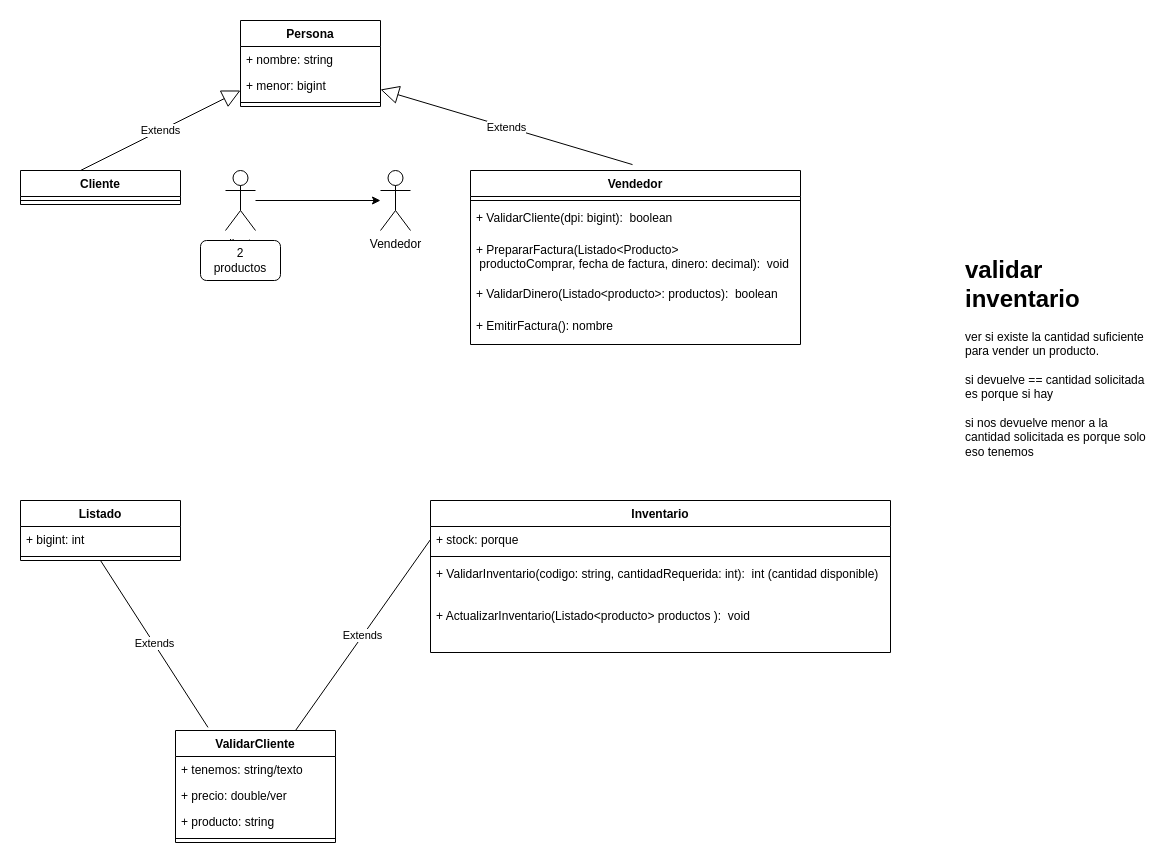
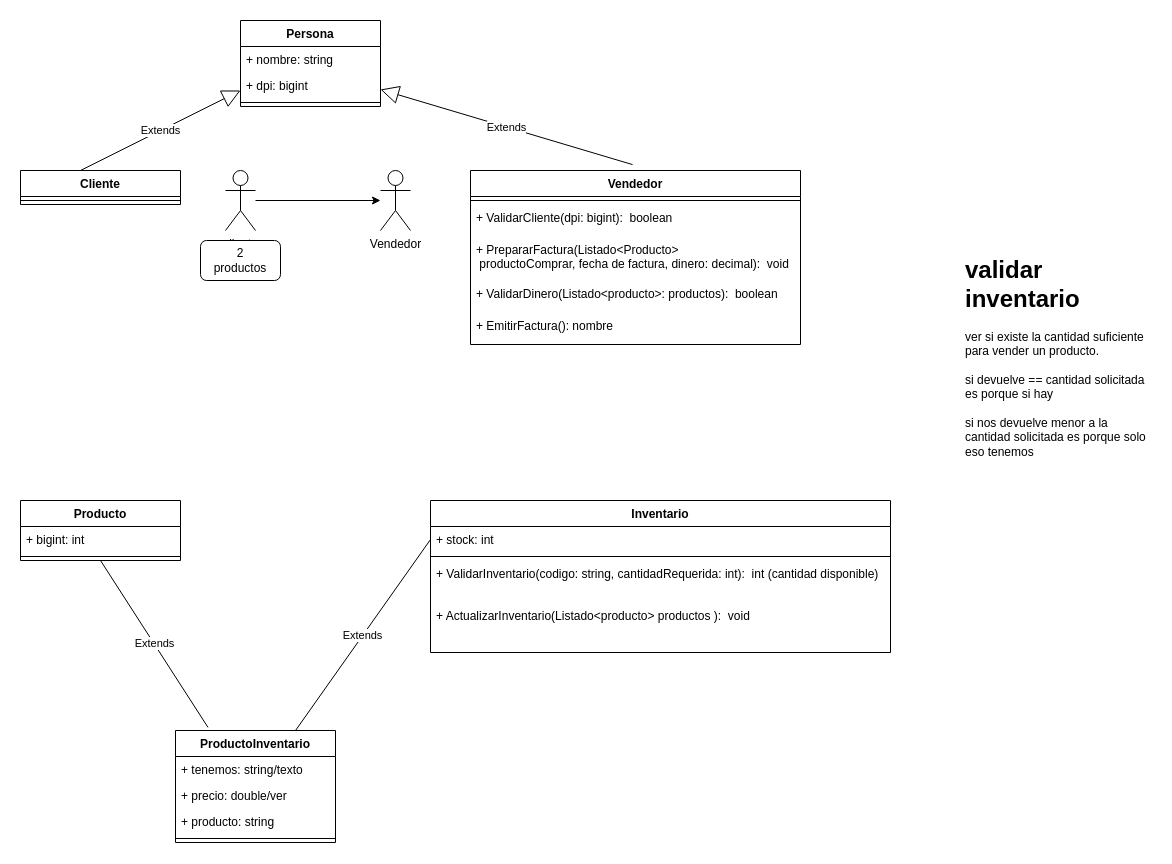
(289, 86) -> (280, 86)
(100, 514) -> (100, 514)
(482, 540) -> (470, 540)
(255, 744) -> (255, 744)
